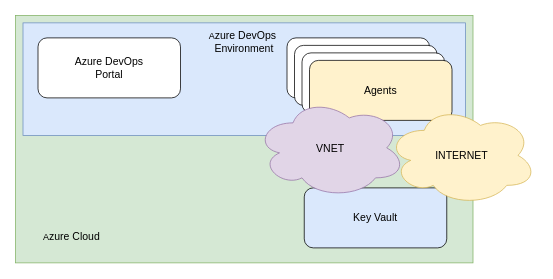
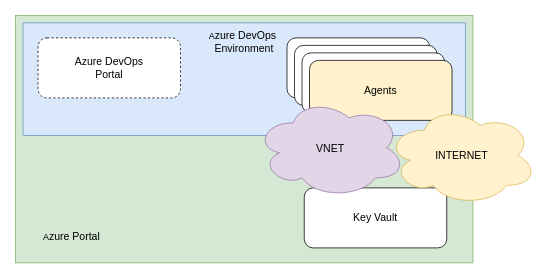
(109, 68) -> (109, 68)
(375, 218) -> (375, 218)
(72, 237) -> (72, 237)
